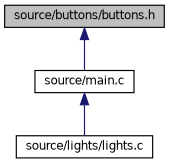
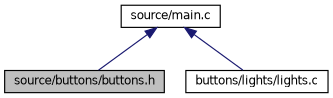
(84, 55) -> (123, 52)
(84, 147) -> (257, 82)
